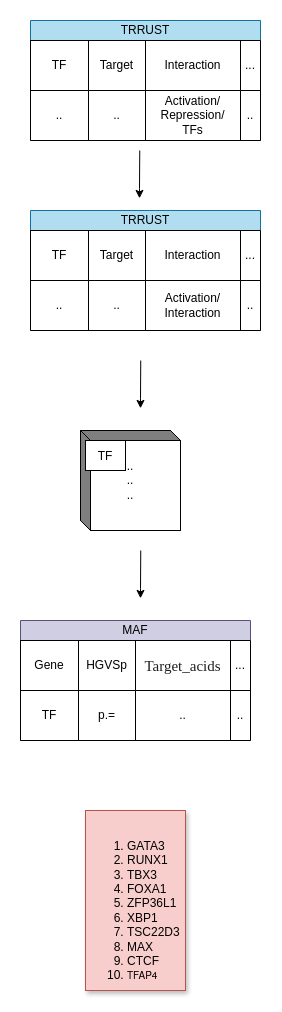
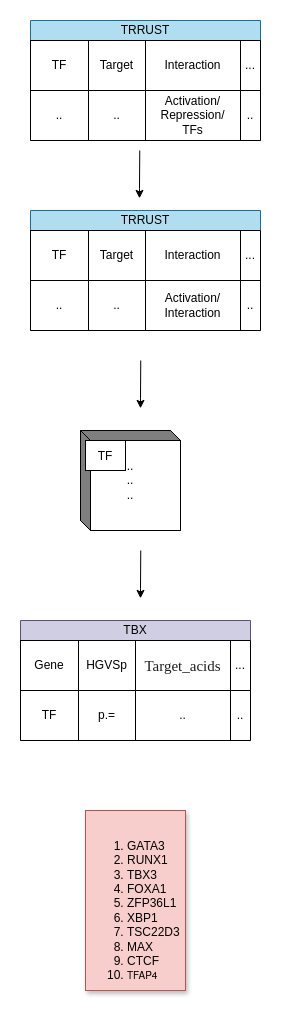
(136, 631) -> (136, 631)
